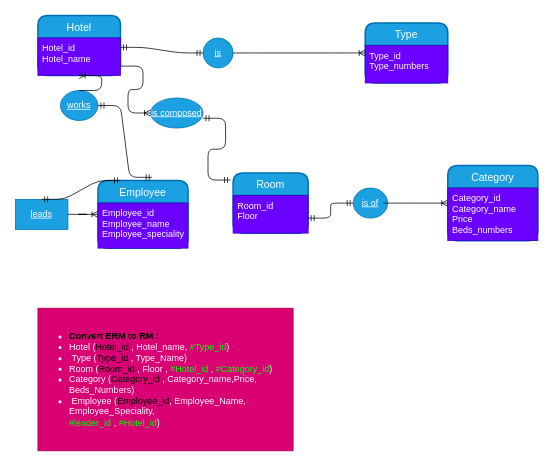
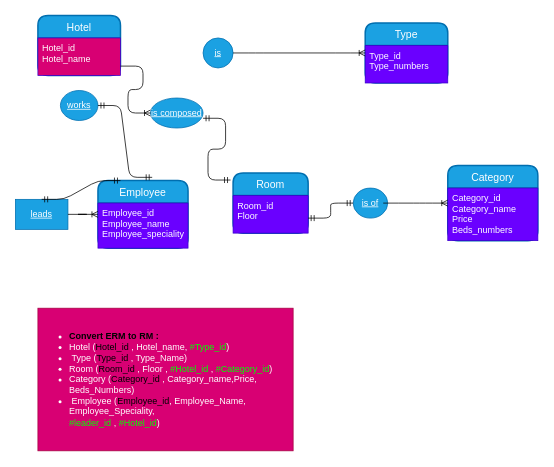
(162, 50) -> none
(79, 57) -> (79, 57)
(96, 90) -> none
